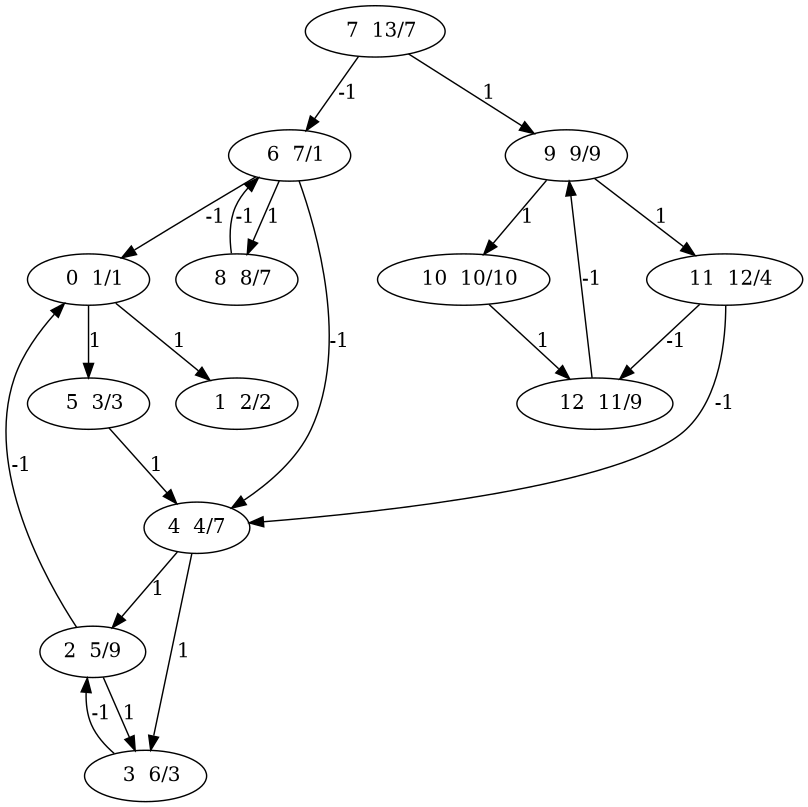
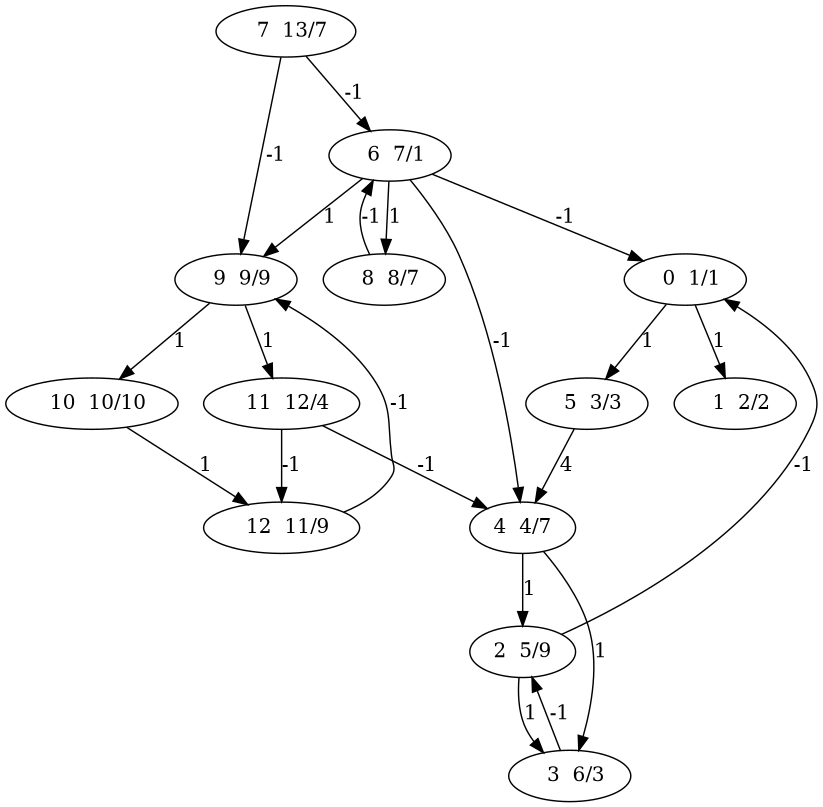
(489, 93) -> (276, 155)
none -> (319, 213)
(157, 466) -> (567, 466)
